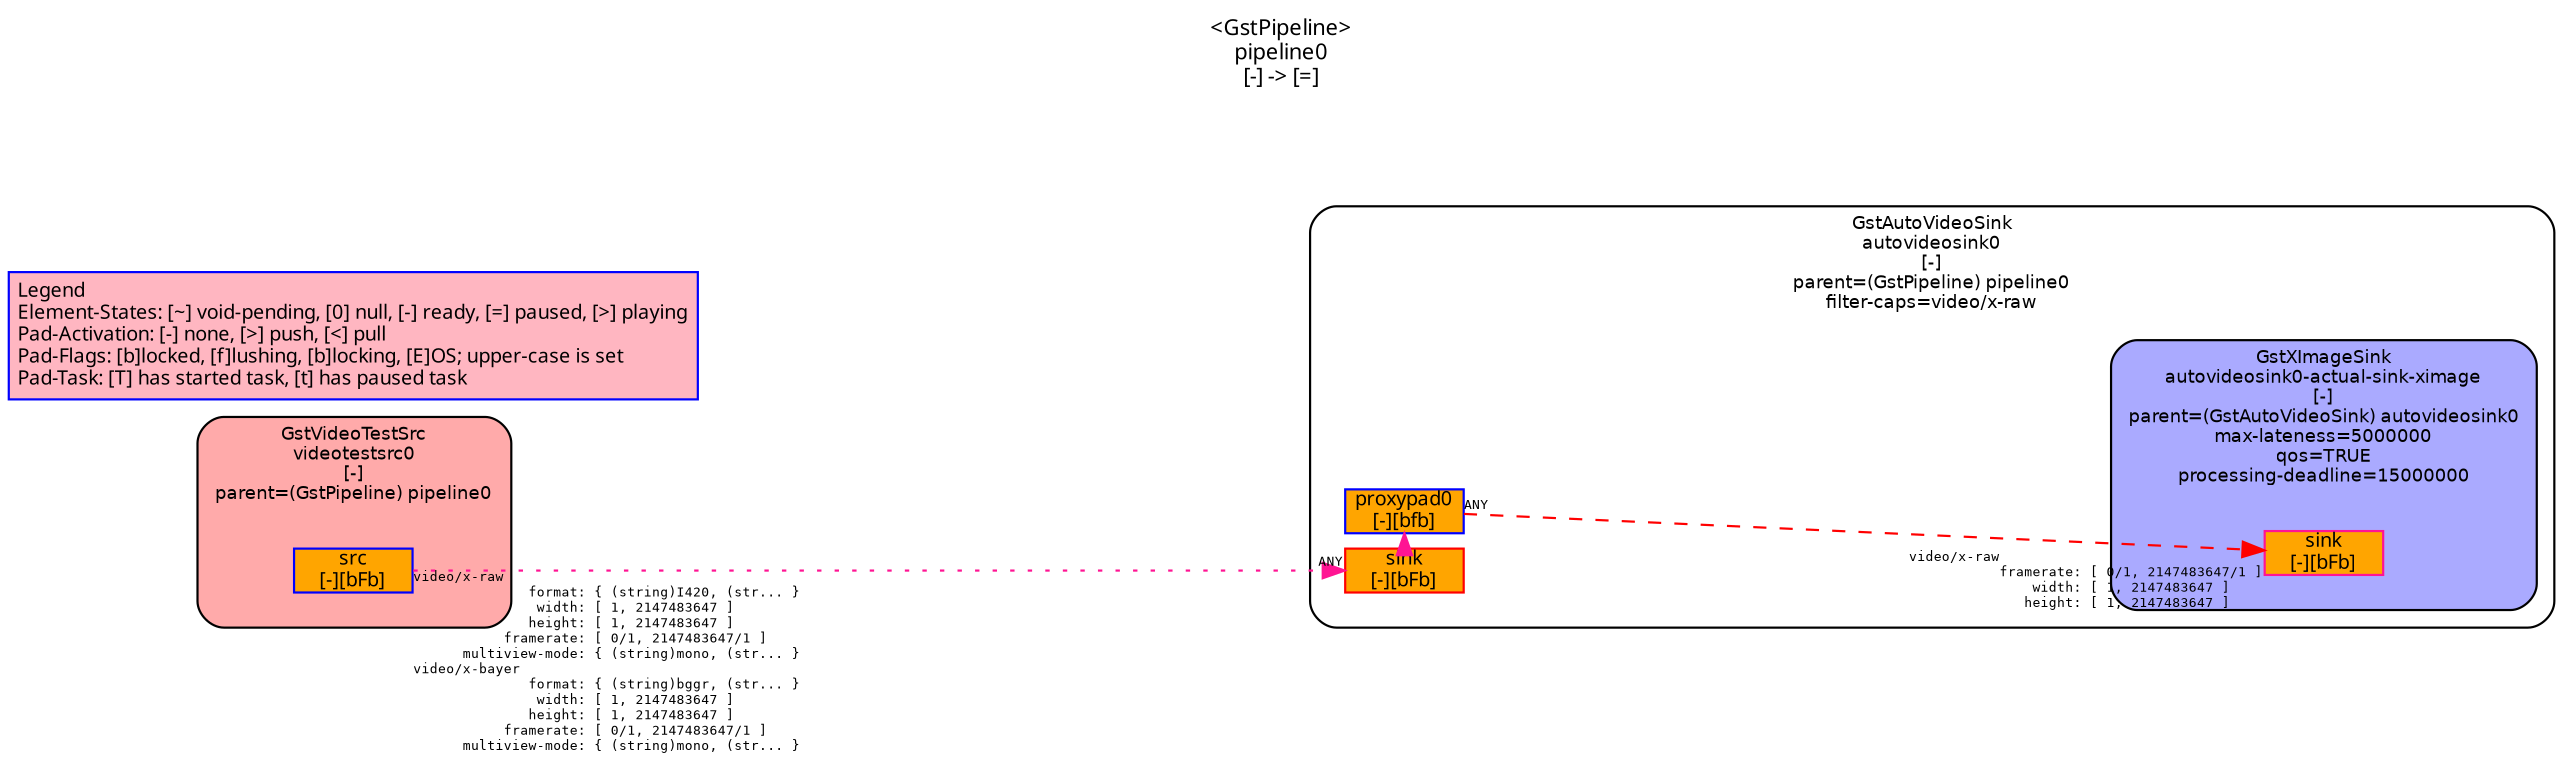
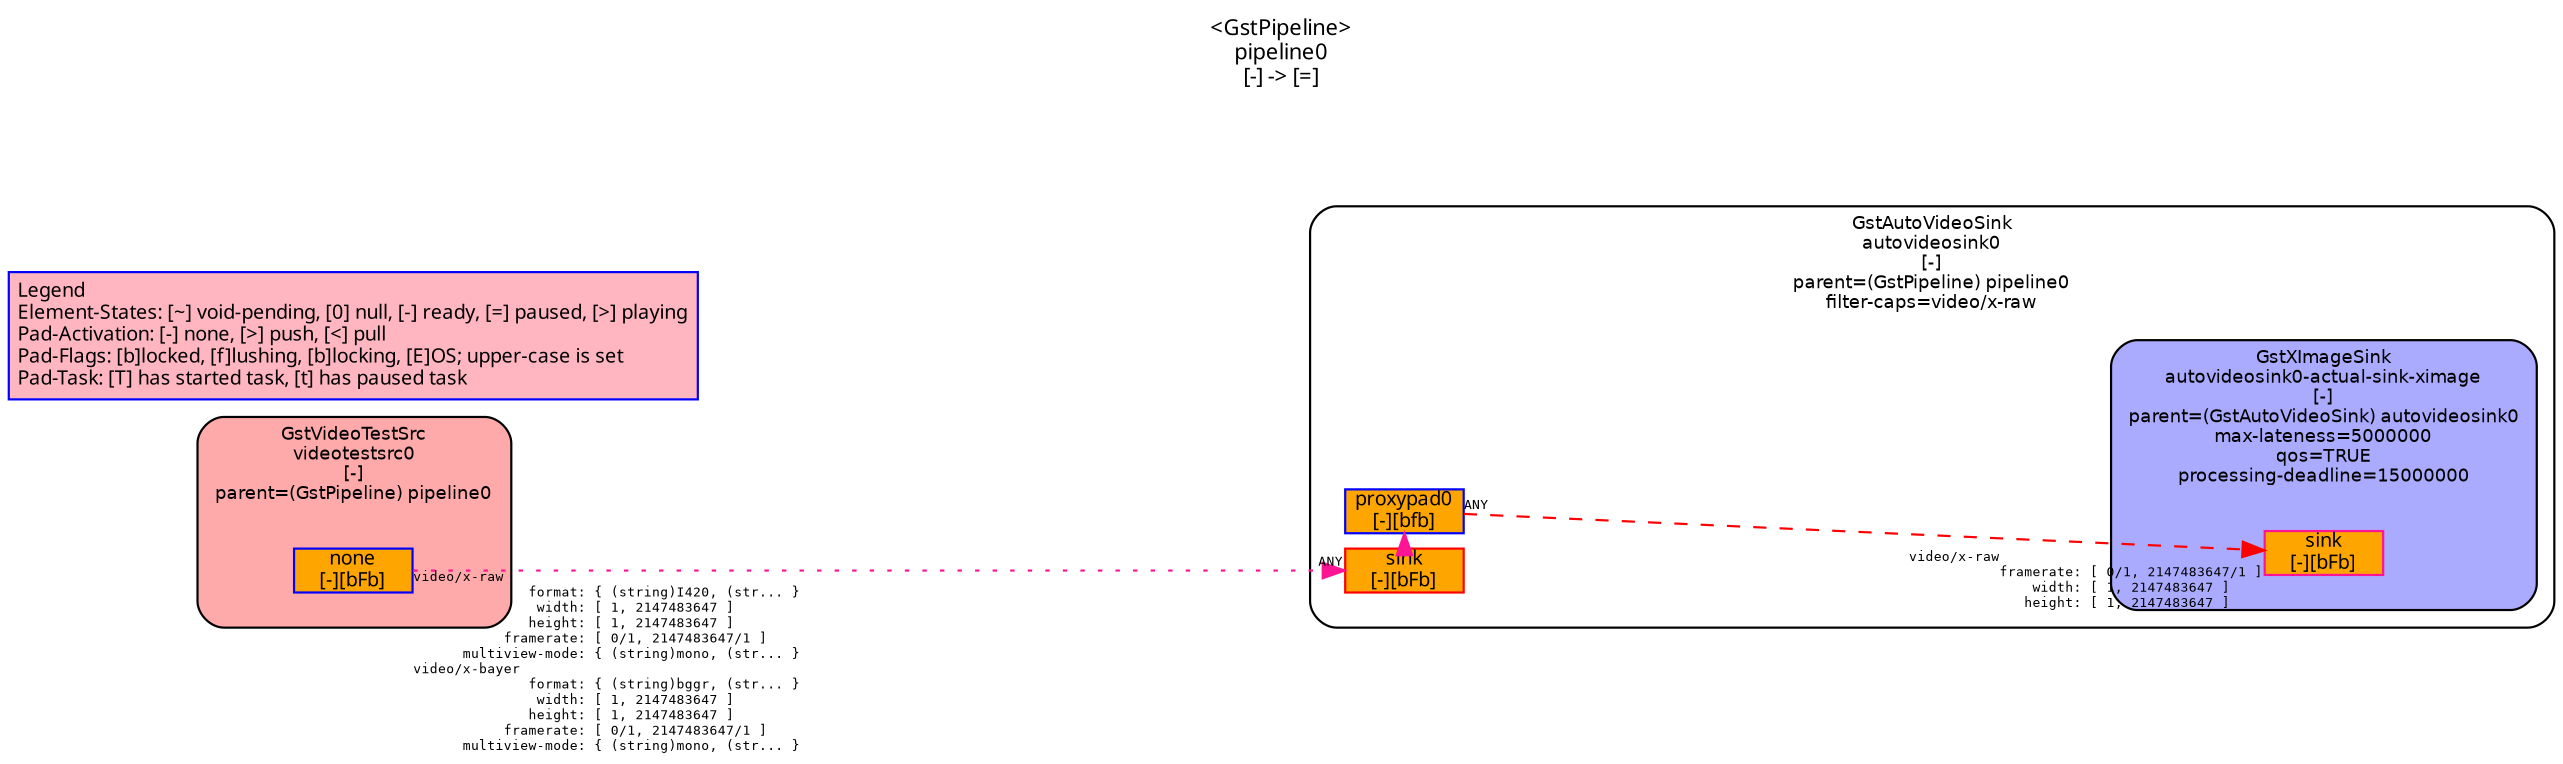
(353, 571) -> (353, 571)
